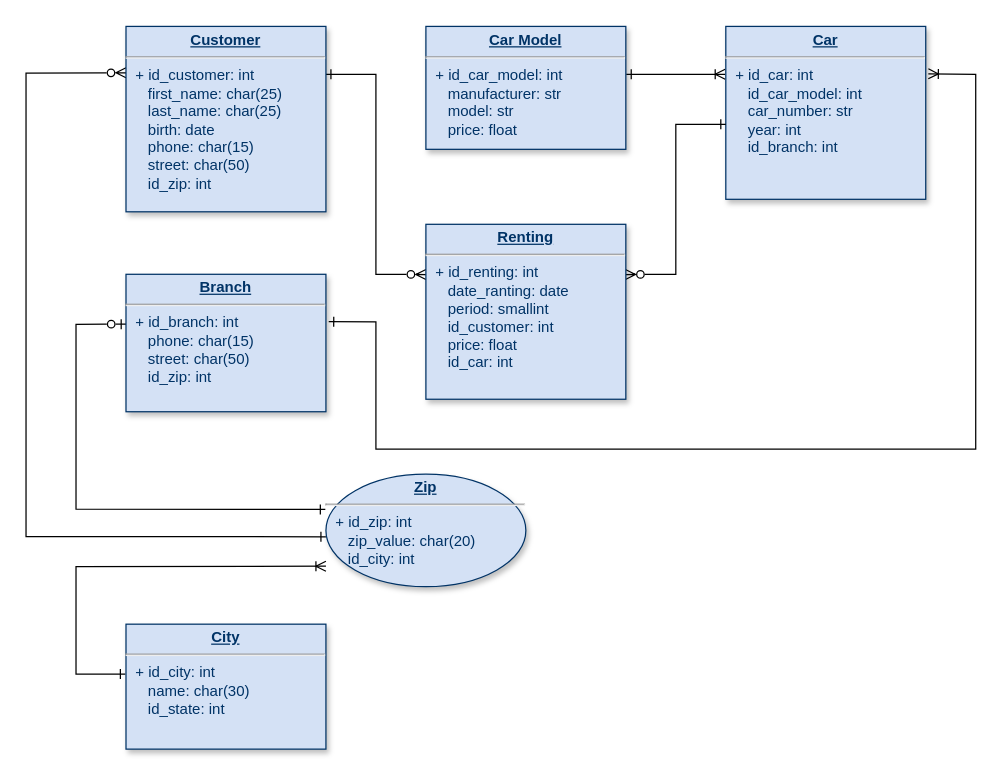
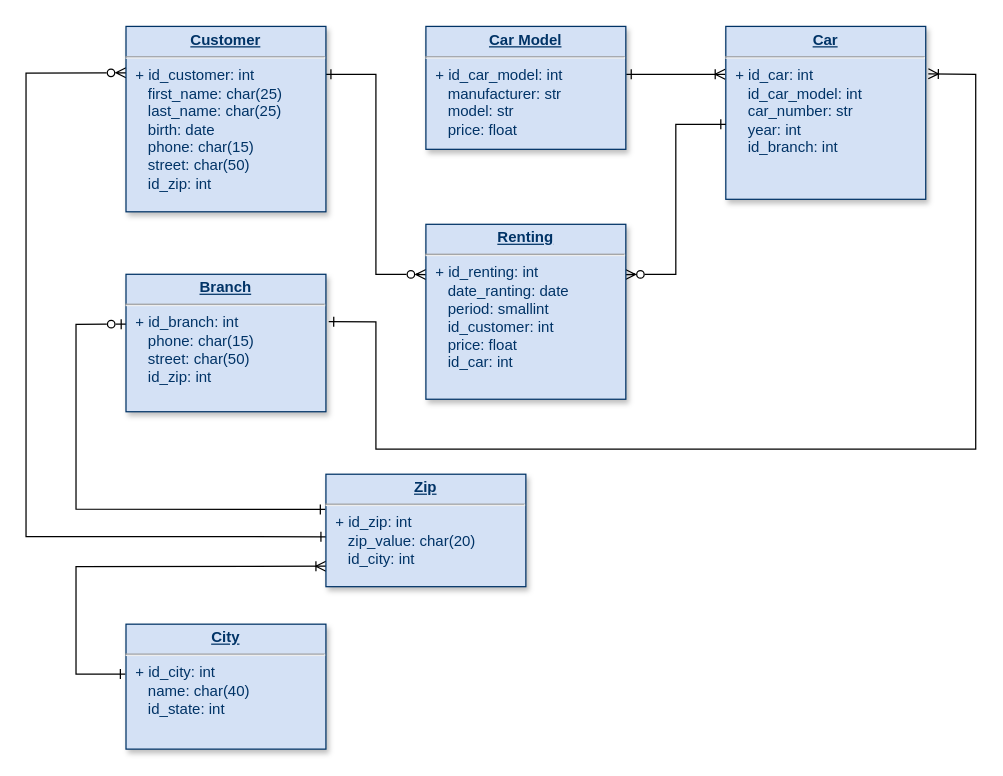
(426, 531) -> (426, 531)
(181, 660) -> (181, 660)
